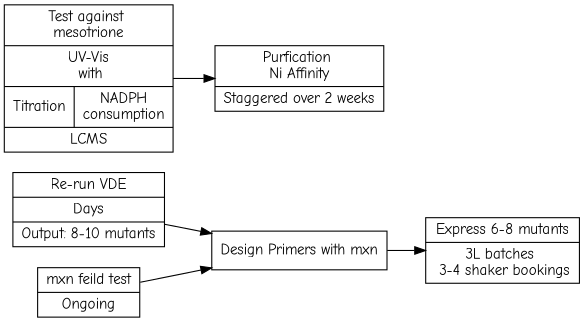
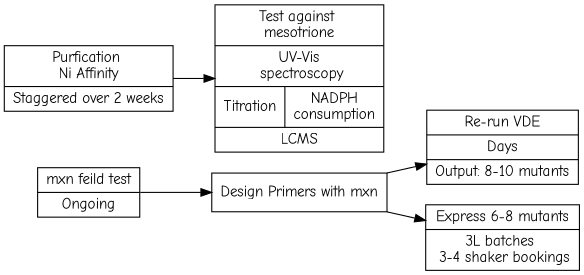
(89, 74) -> (299, 74)
(188, 78) -> (188, 78)
(183, 228) -> (401, 170)
